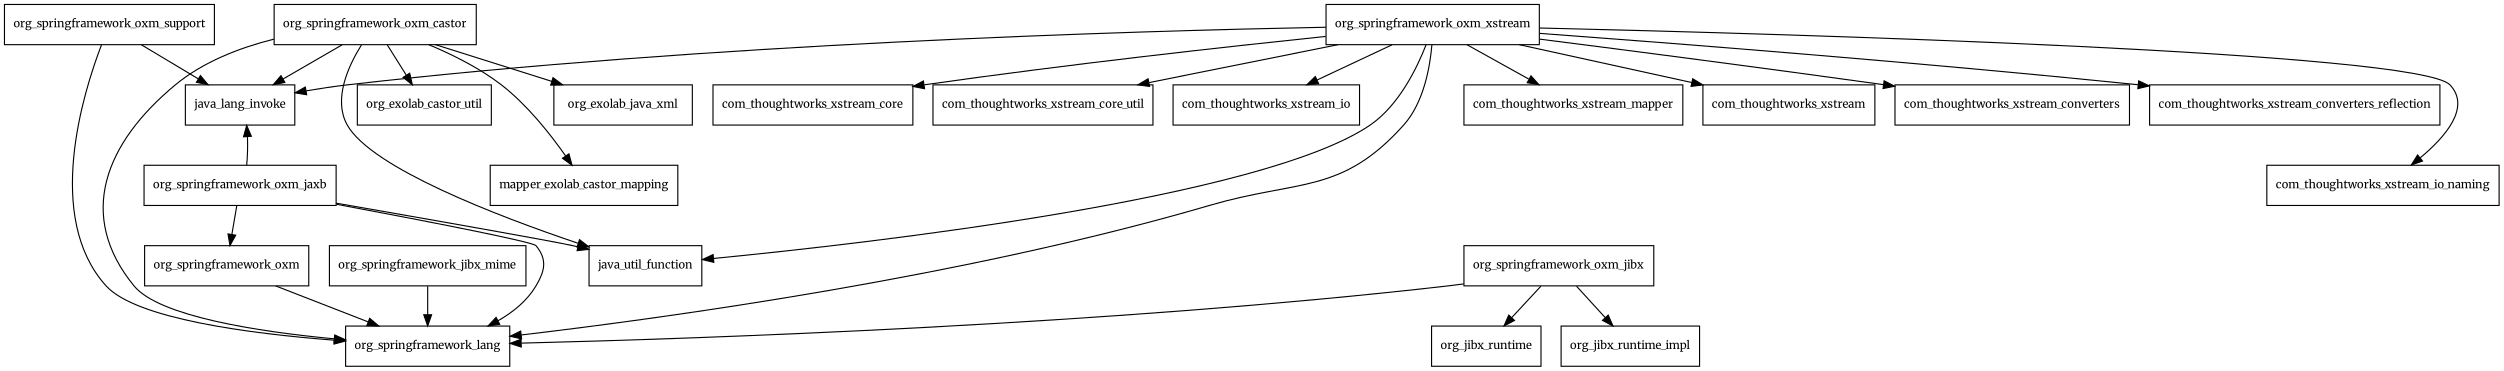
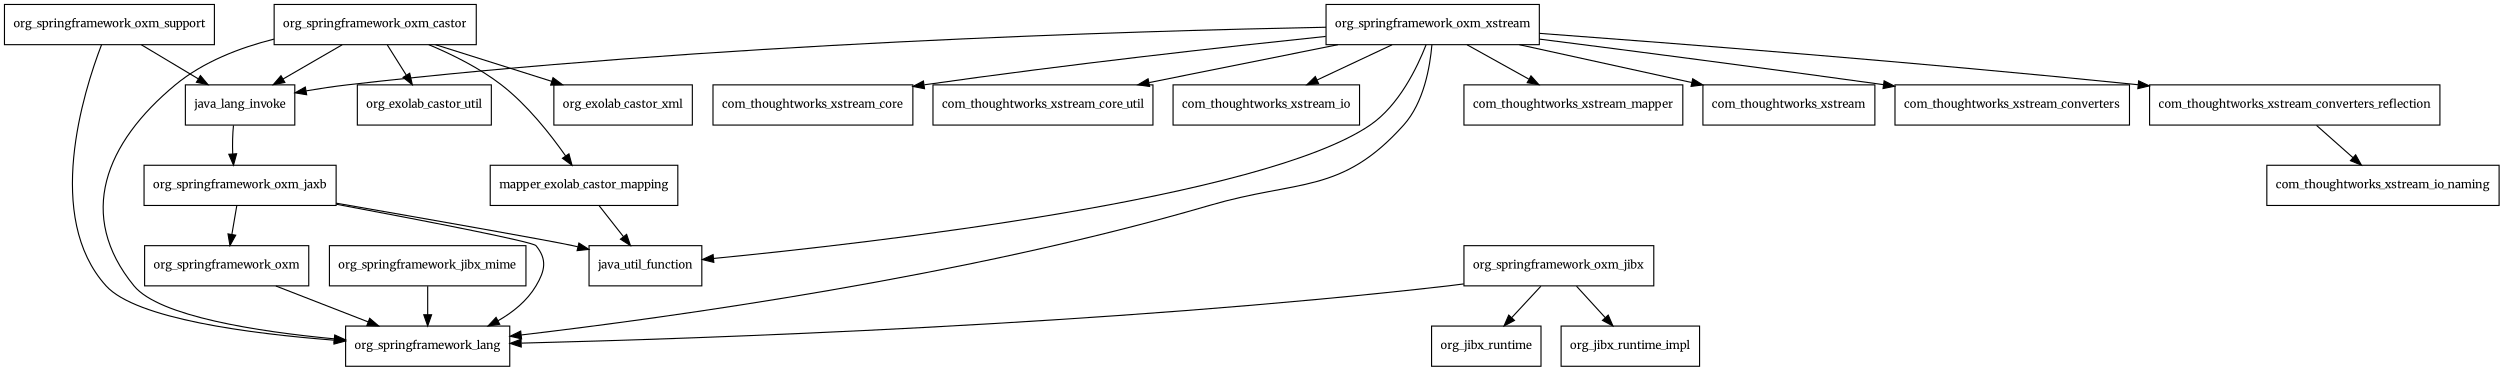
(2040, 45) -> (2335, 142)
(623, 105) -> (623, 105)
(248, 151) -> (233, 140)
(417, 178) -> (611, 221)
